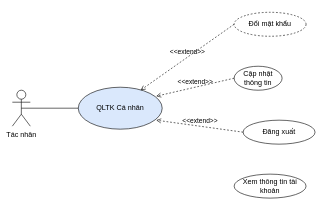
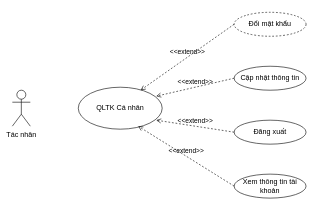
(258, 78) -> (270, 78)
(50, 108) -> none
(120, 108) -> (120, 108)
(279, 132) -> (270, 132)
none -> (213, 173)
